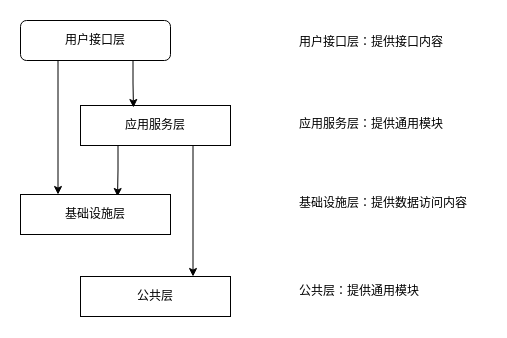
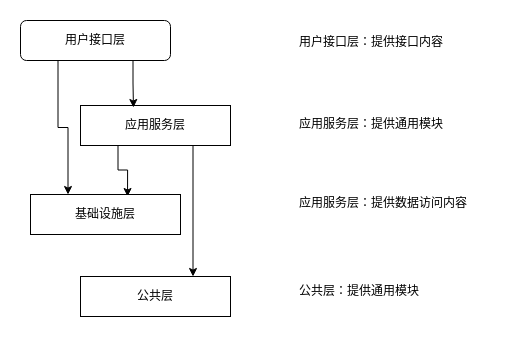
(384, 204) -> (384, 204)
(96, 215) -> (106, 215)
